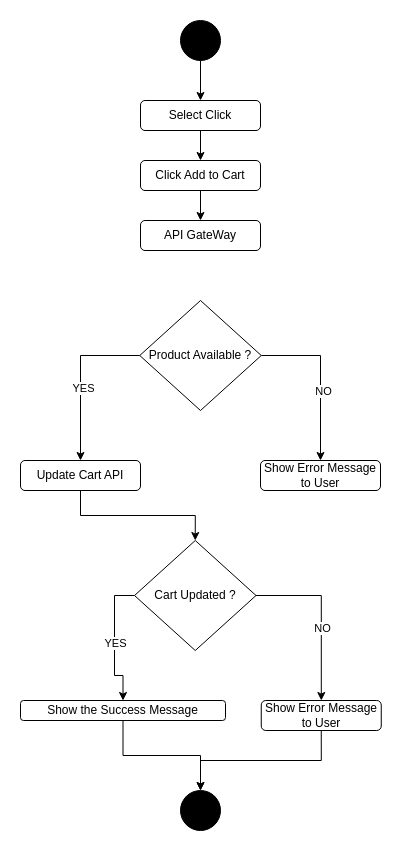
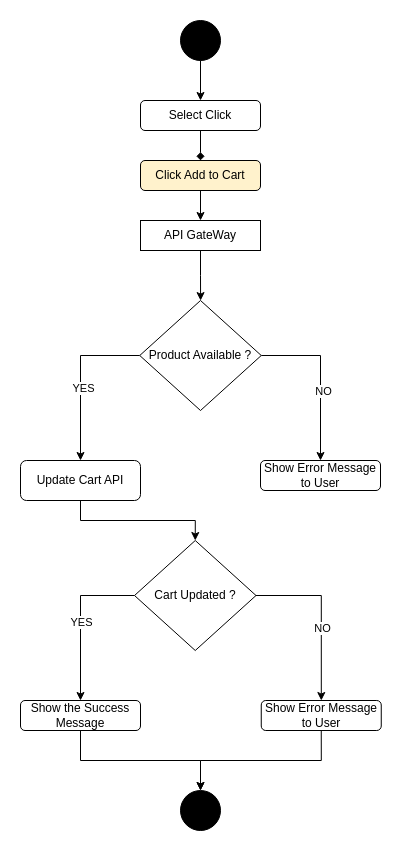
(201, 152) -> (201, 152)
(201, 176) -> (201, 176)
(201, 236) -> (201, 236)
none -> (201, 272)
(81, 476) -> (81, 481)
(123, 711) -> (81, 716)
